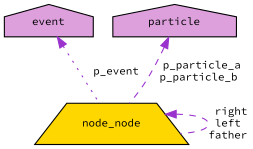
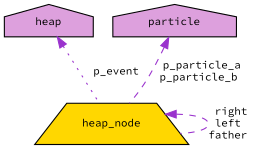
(49, 22) -> (49, 22)
(112, 124) -> (112, 124)
